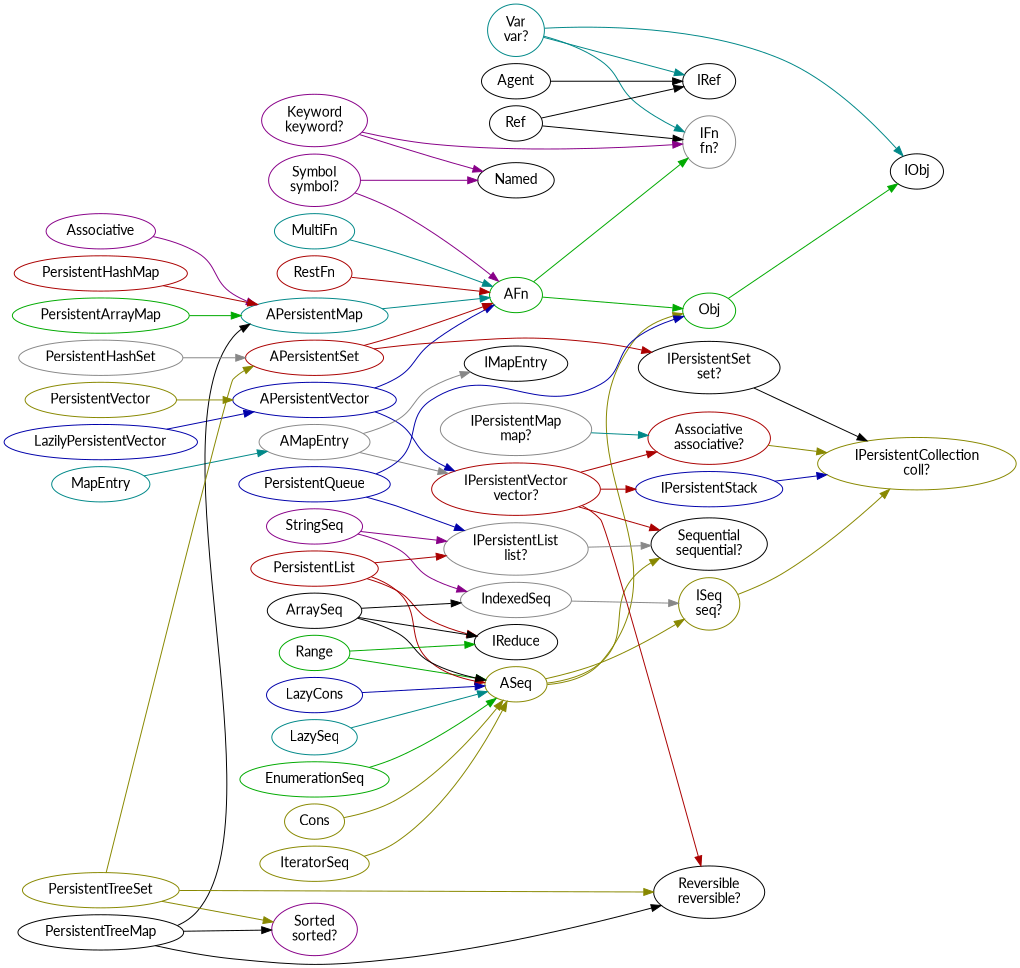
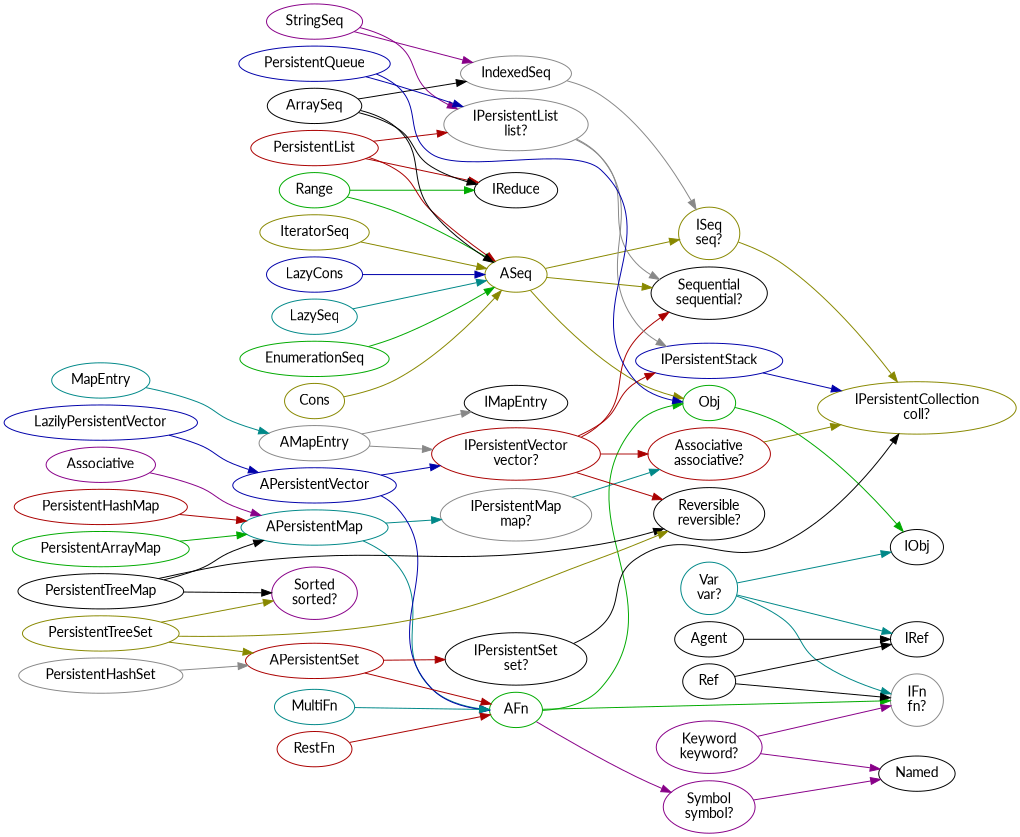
(426, 228) -> (598, 757)
none -> (622, 296)
(101, 400) -> none
none -> (413, 521)
